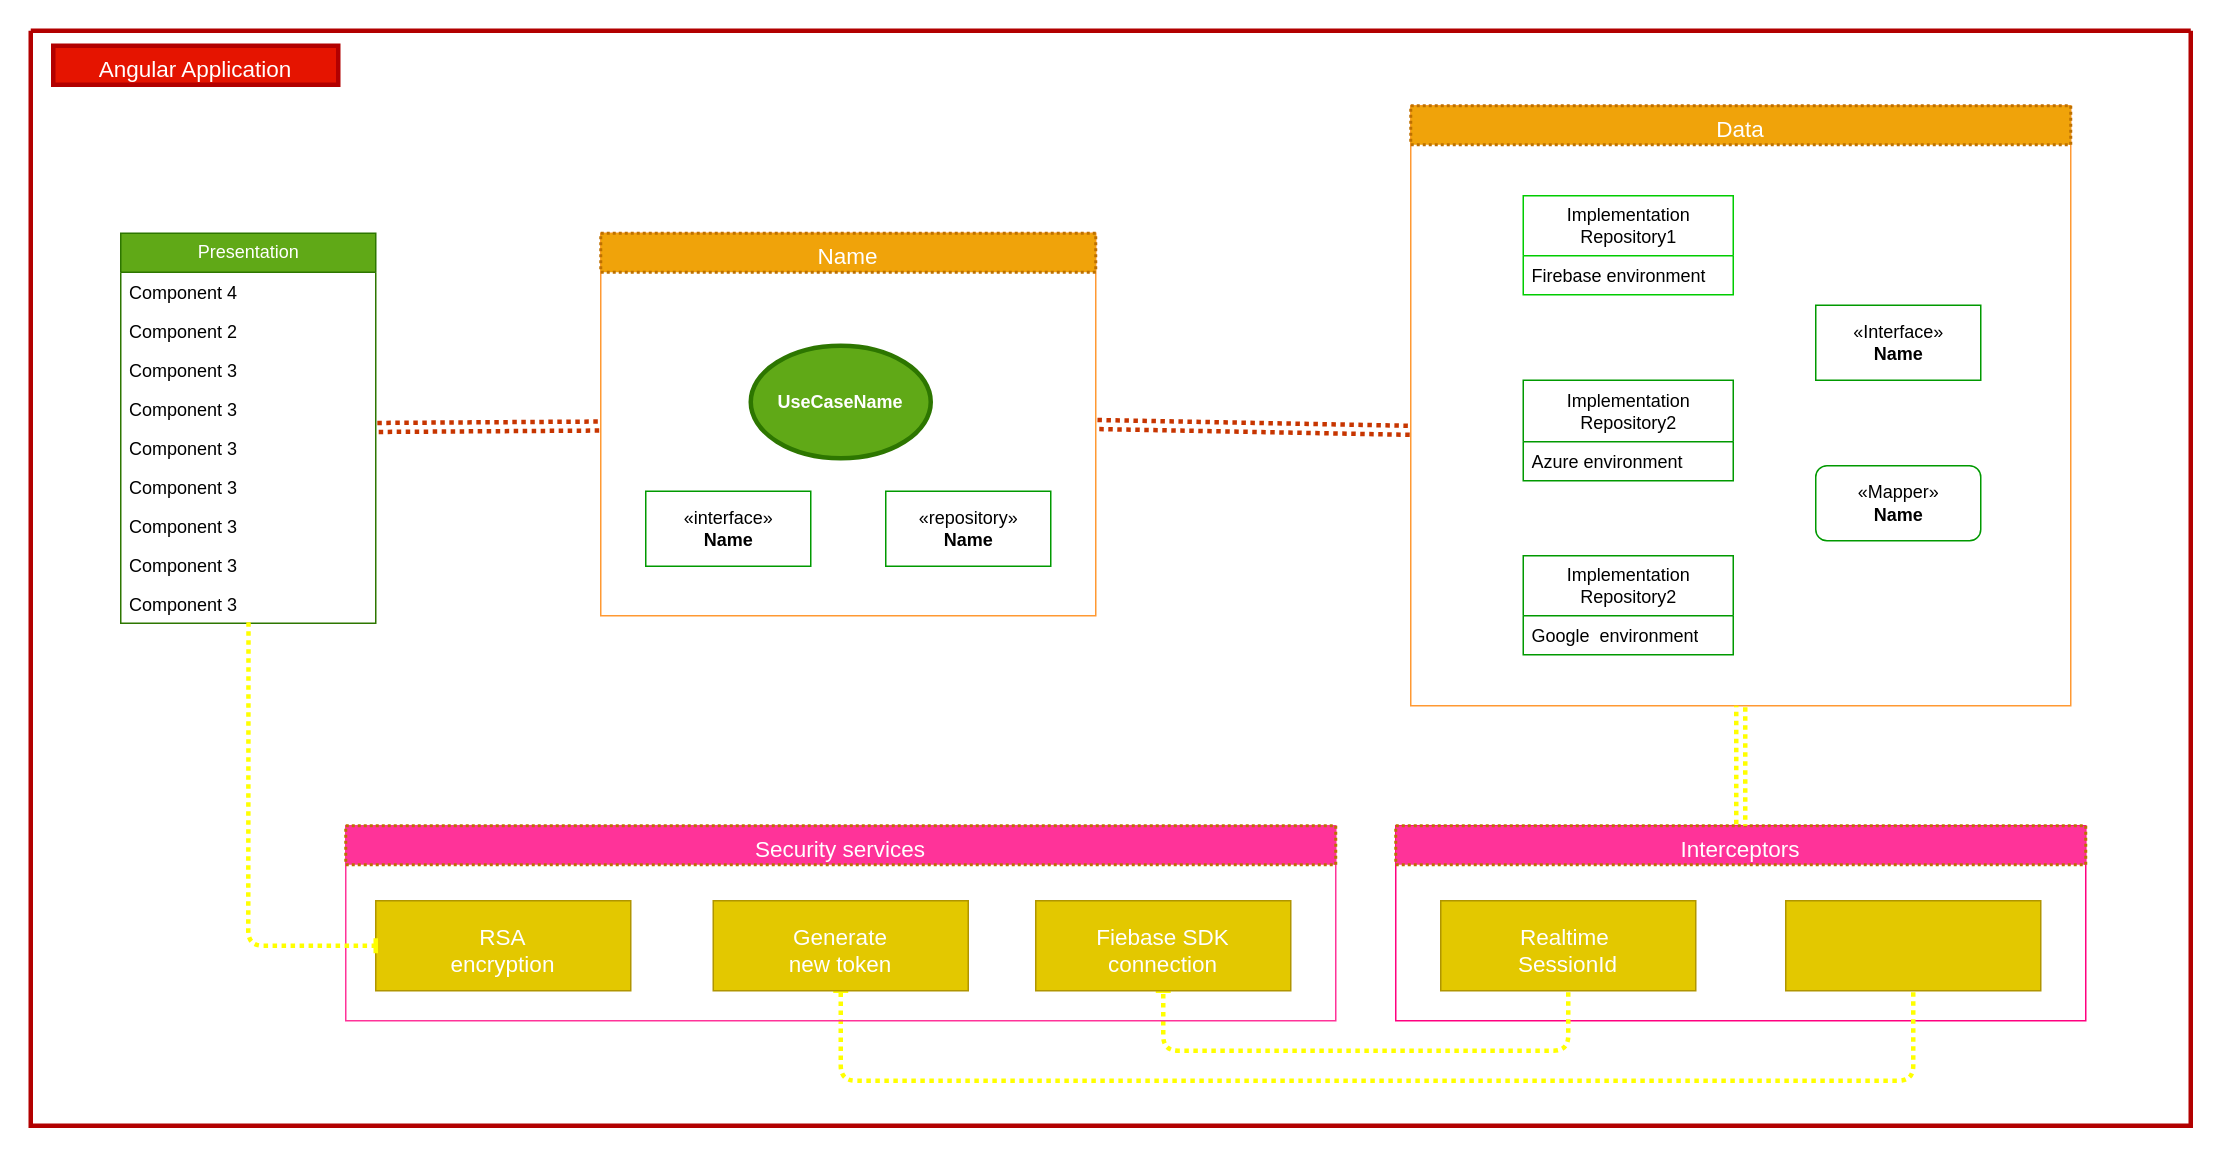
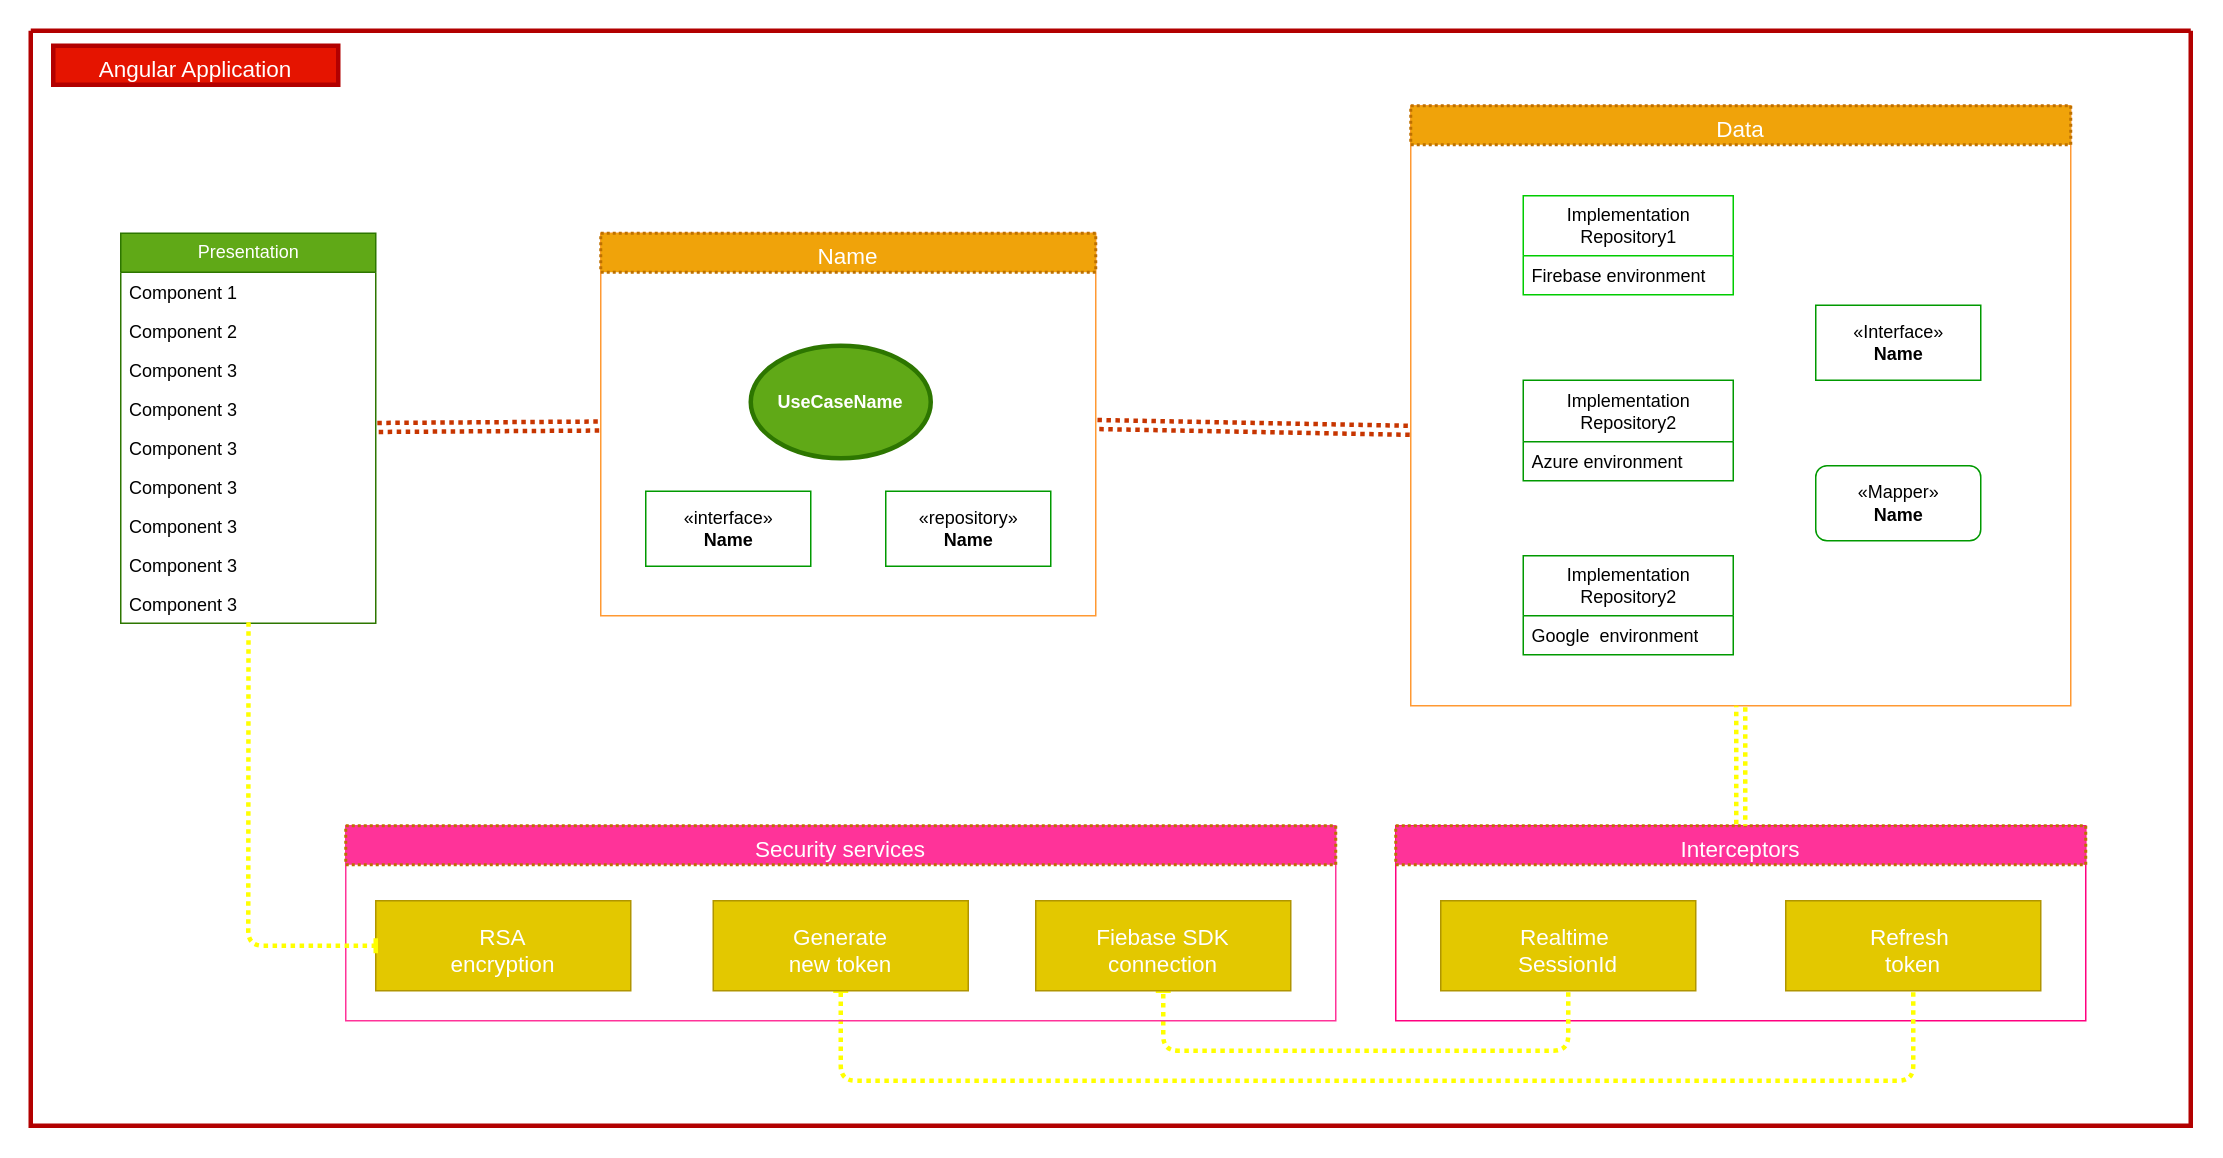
(183, 294) -> (183, 294)
none -> (1913, 946)
